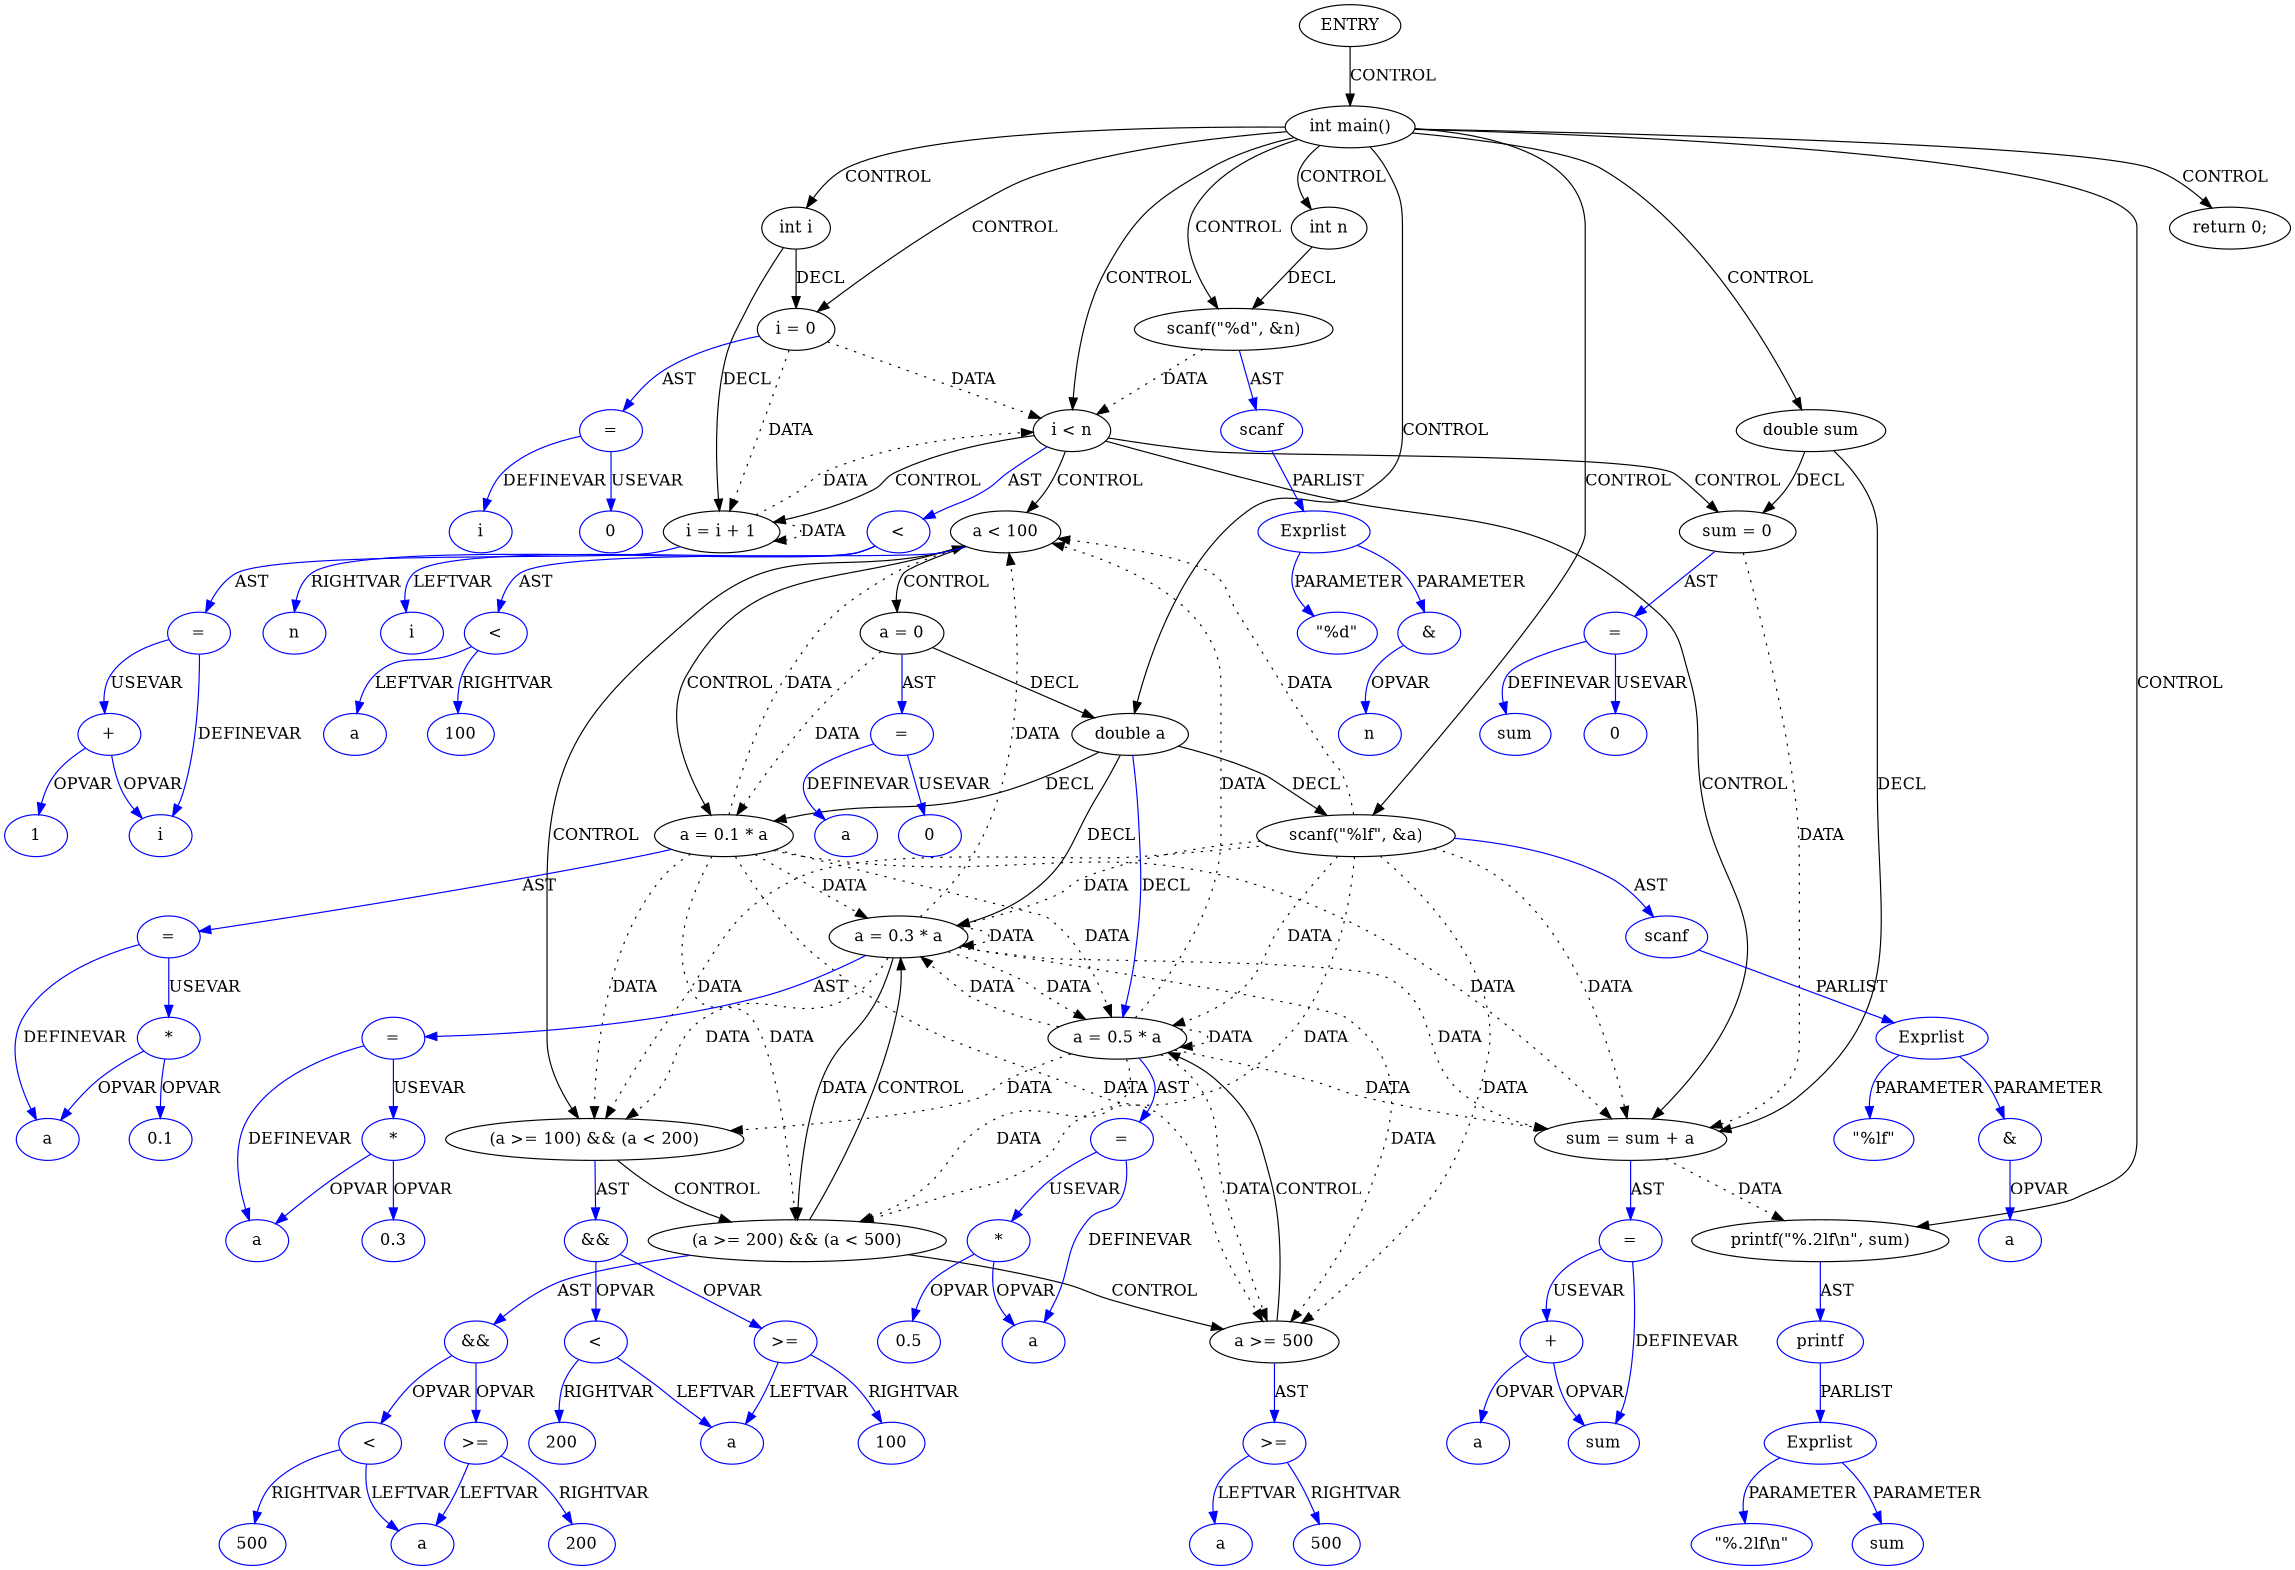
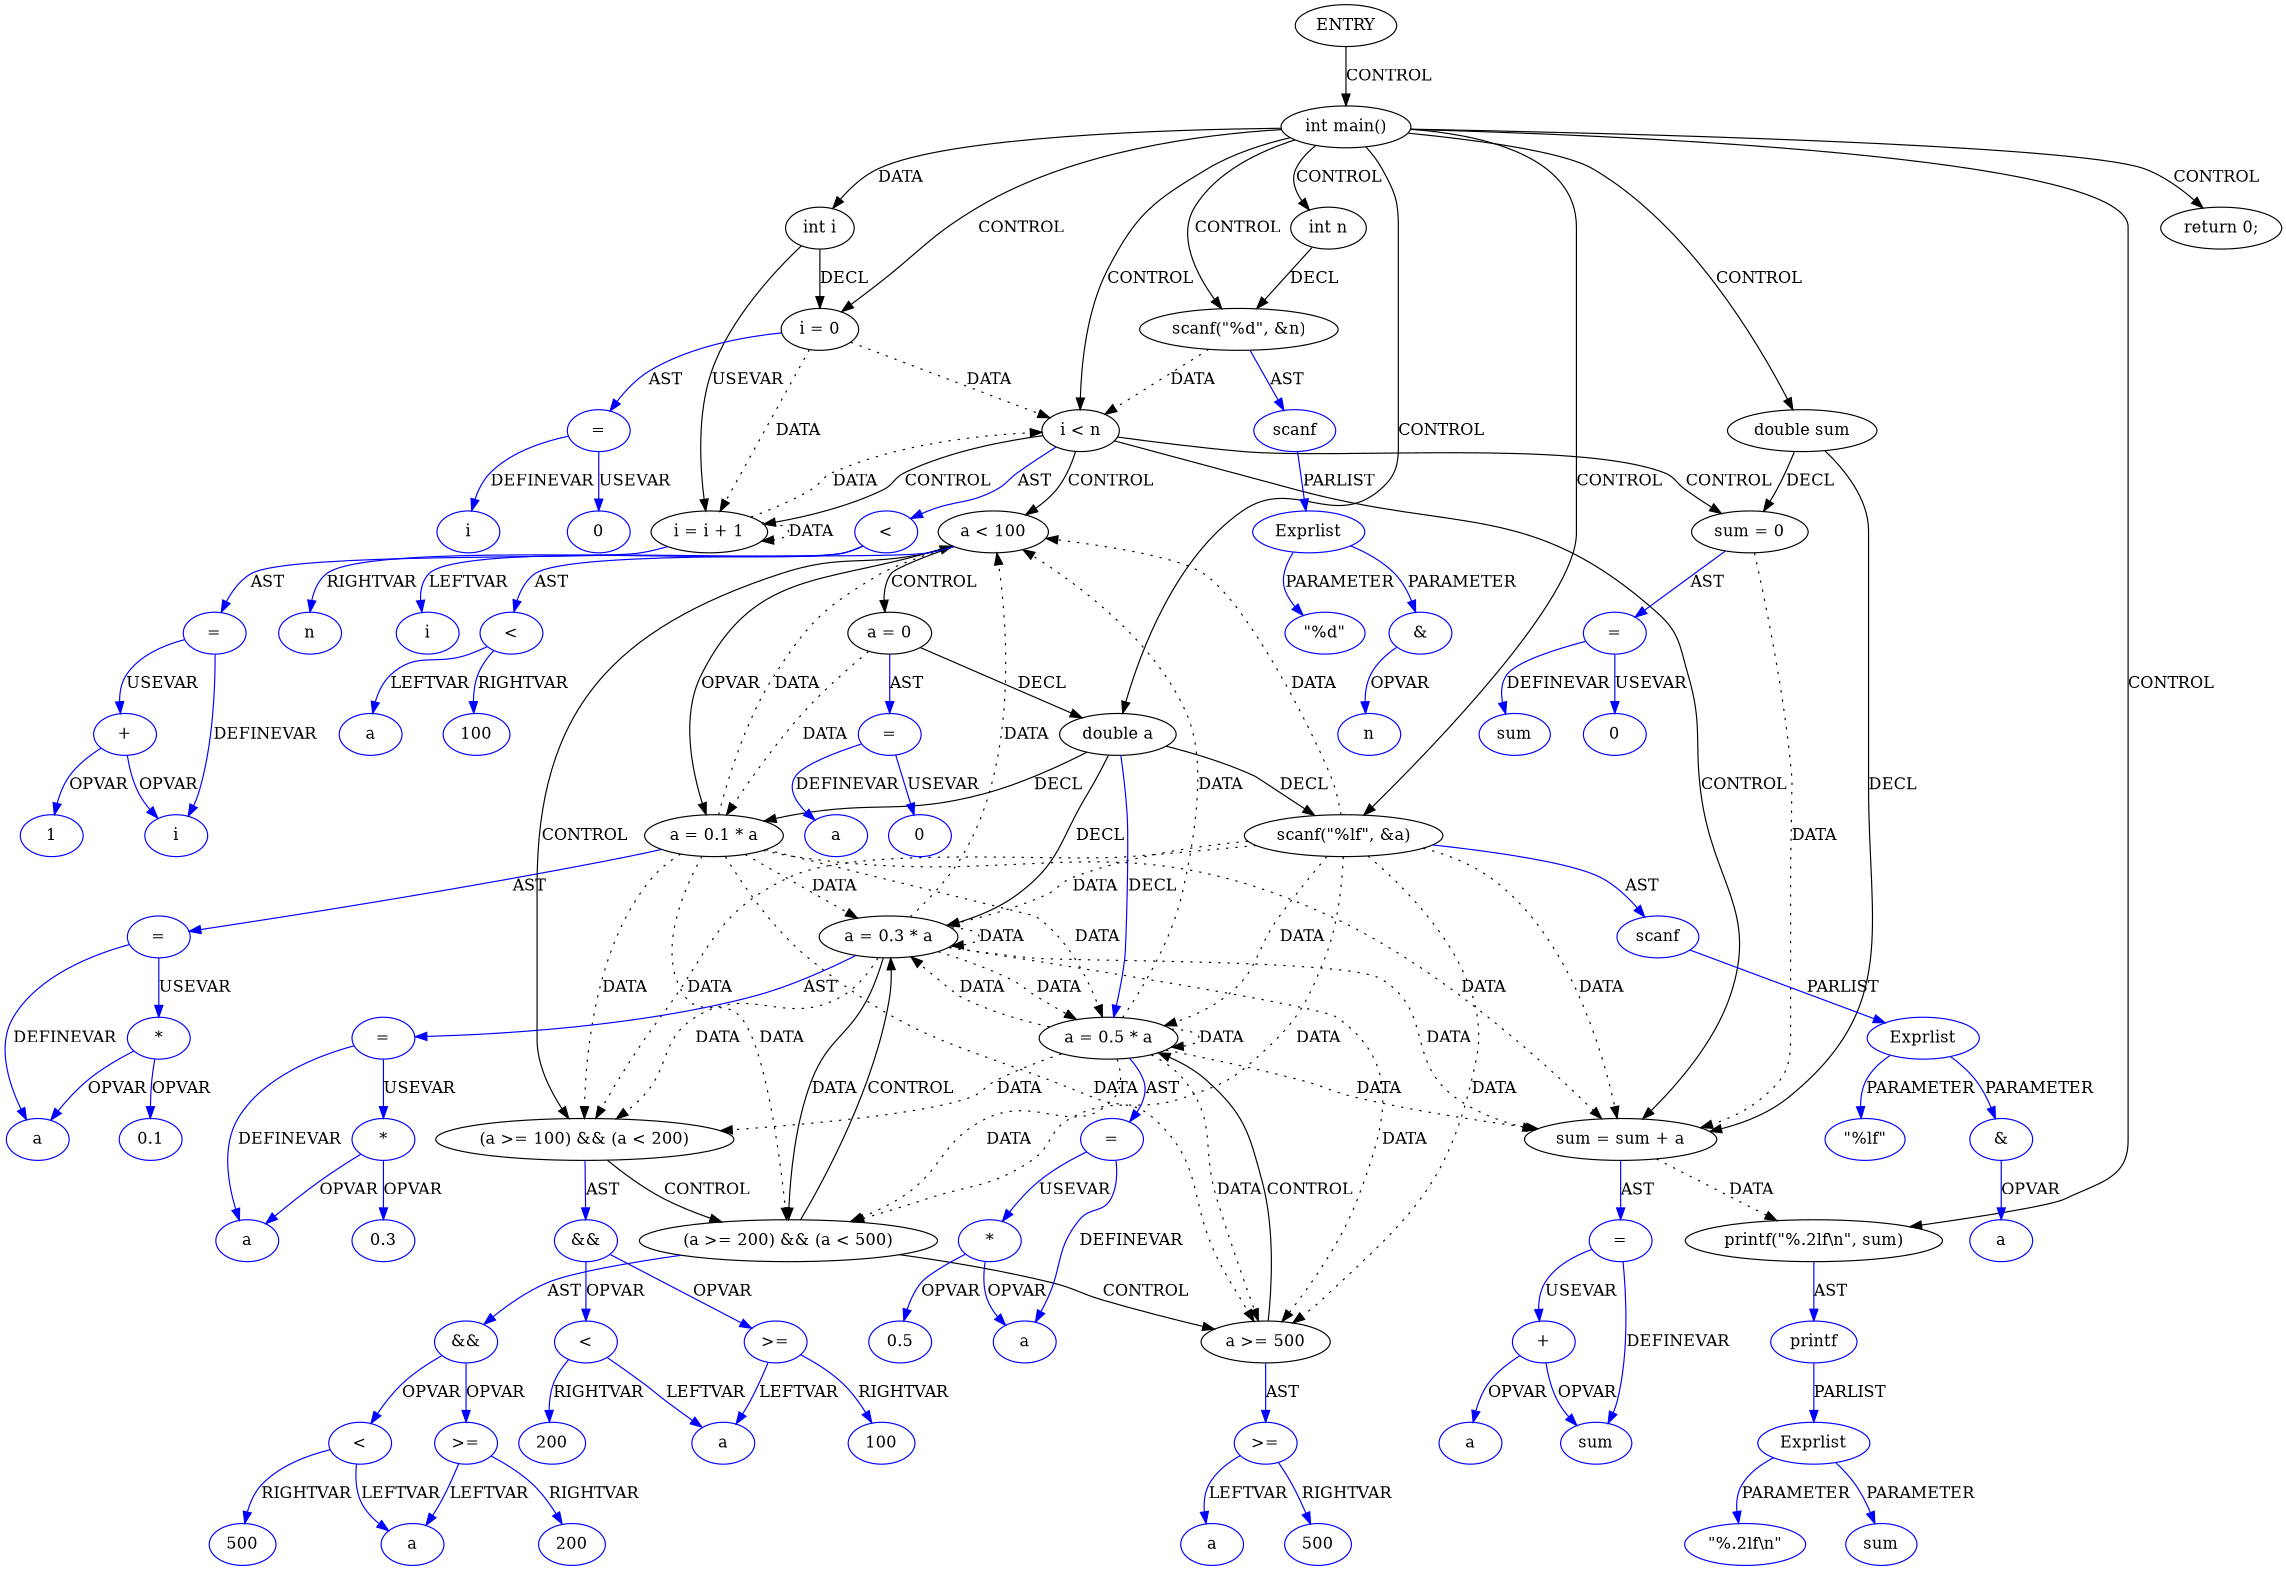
(888, 177) -> (901, 177)
(747, 380) -> (748, 380)
(730, 684) -> (731, 684)
